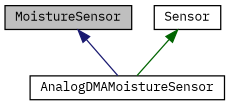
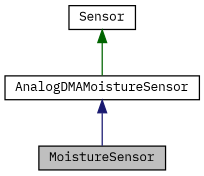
(102, 58) -> (102, 129)
